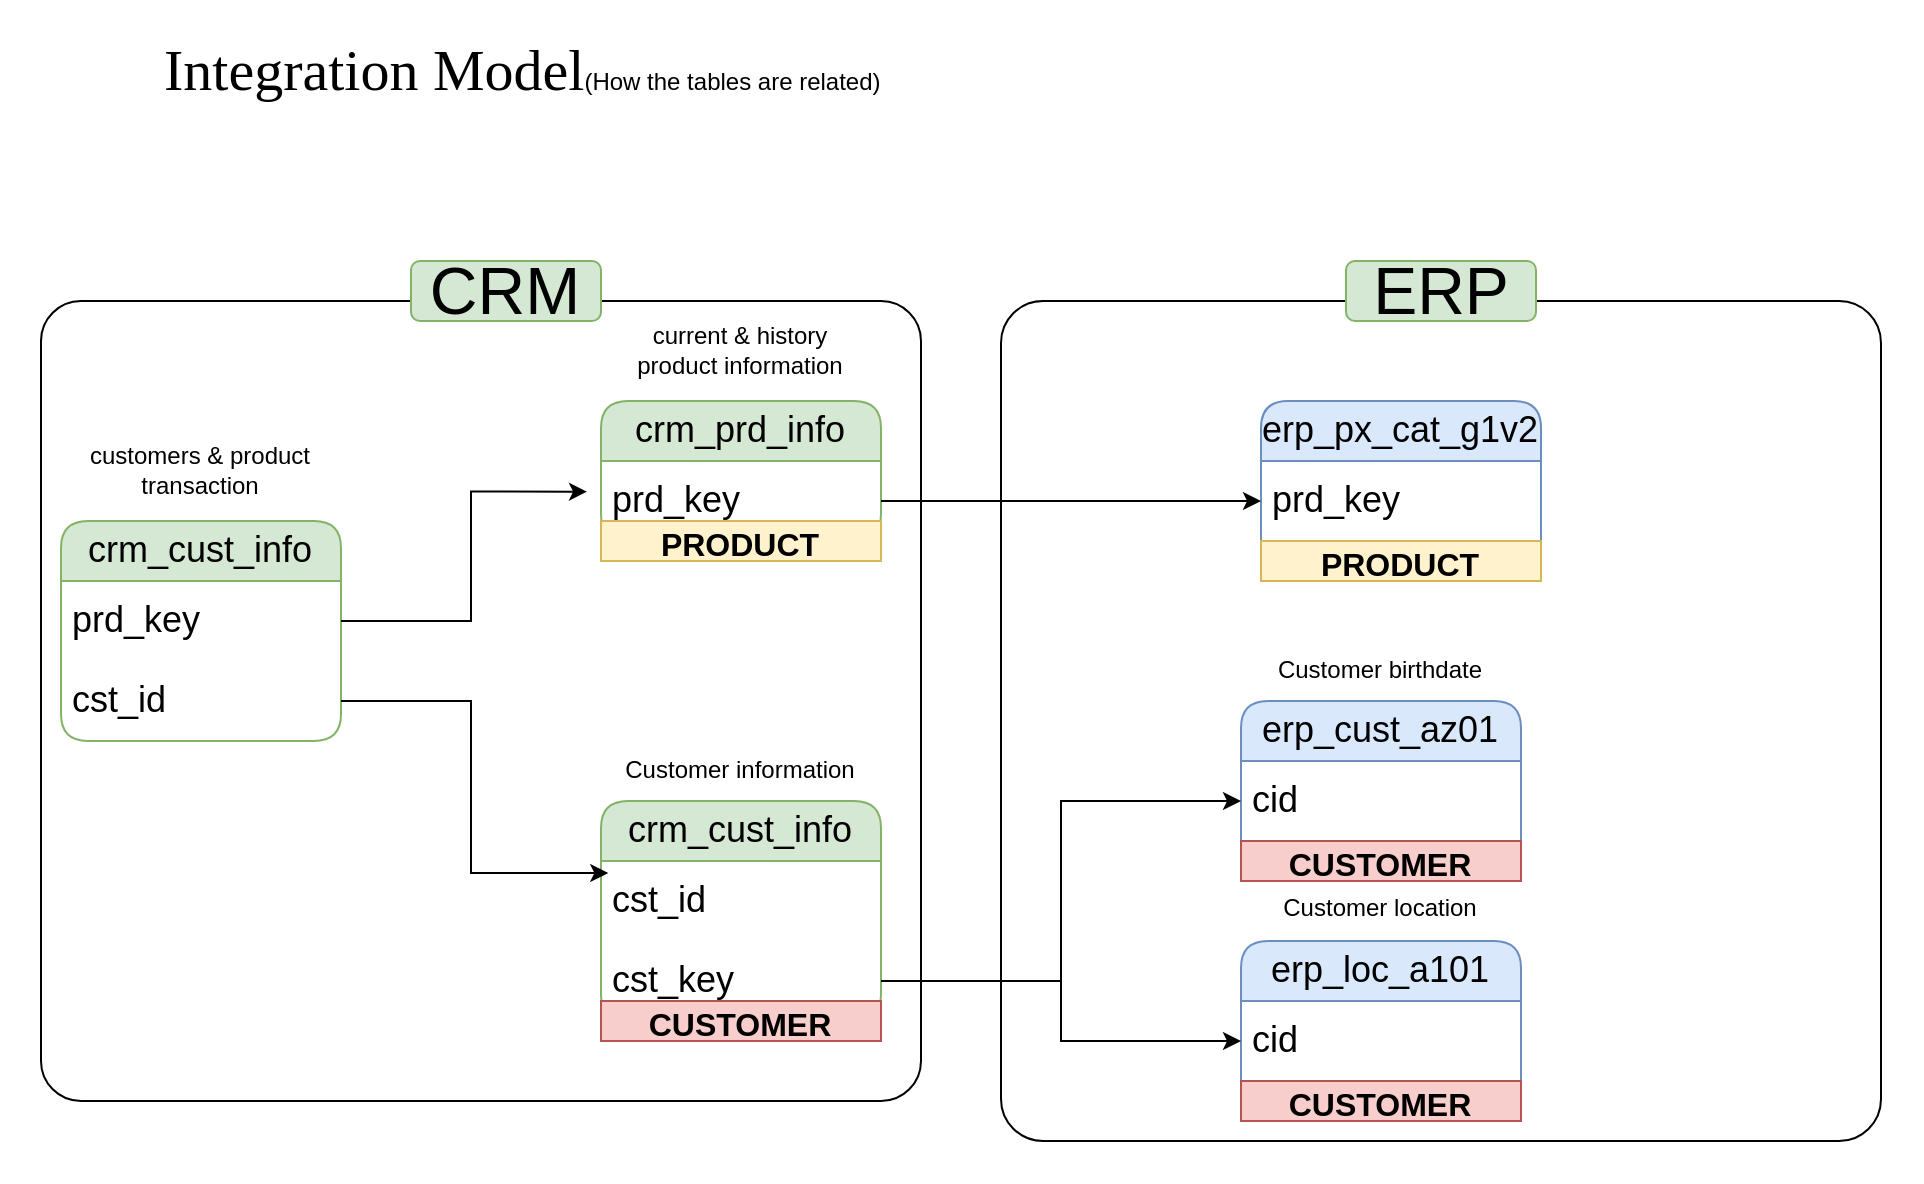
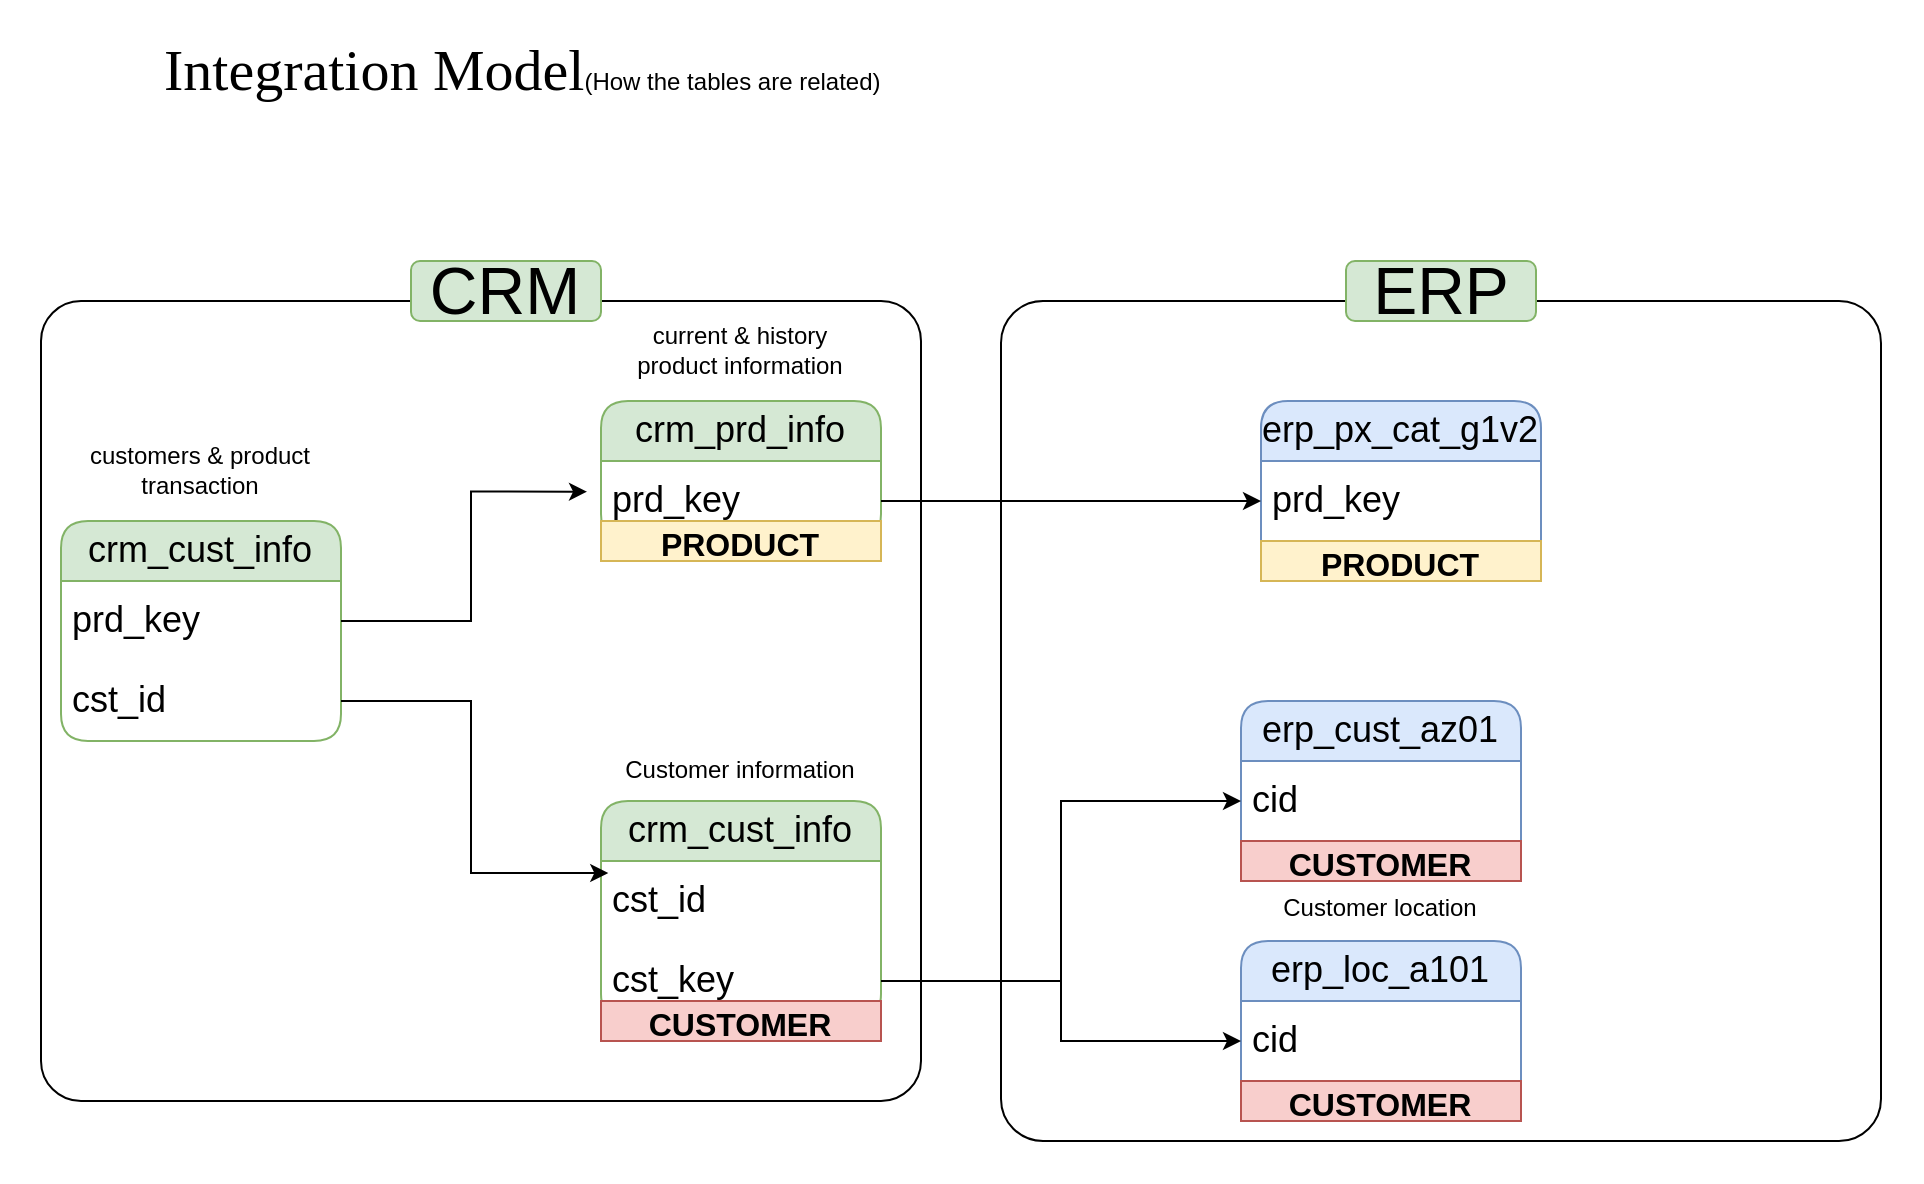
(1381, 671) -> none
